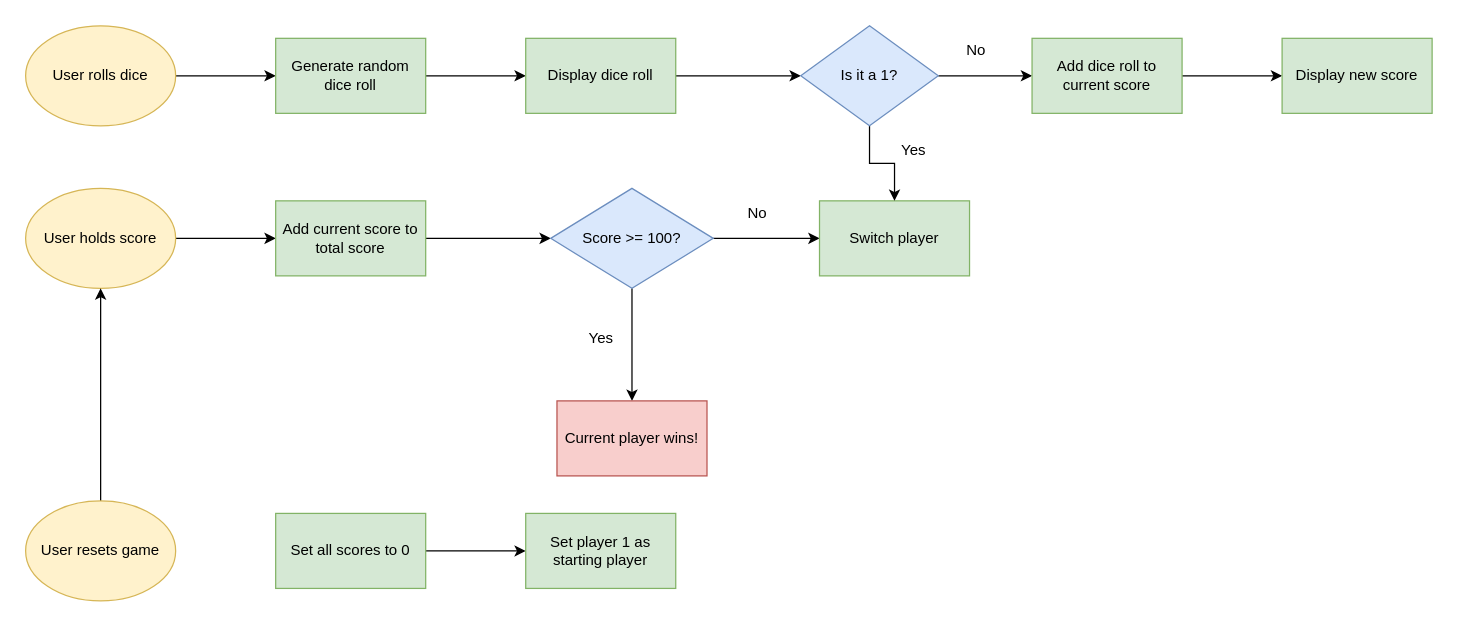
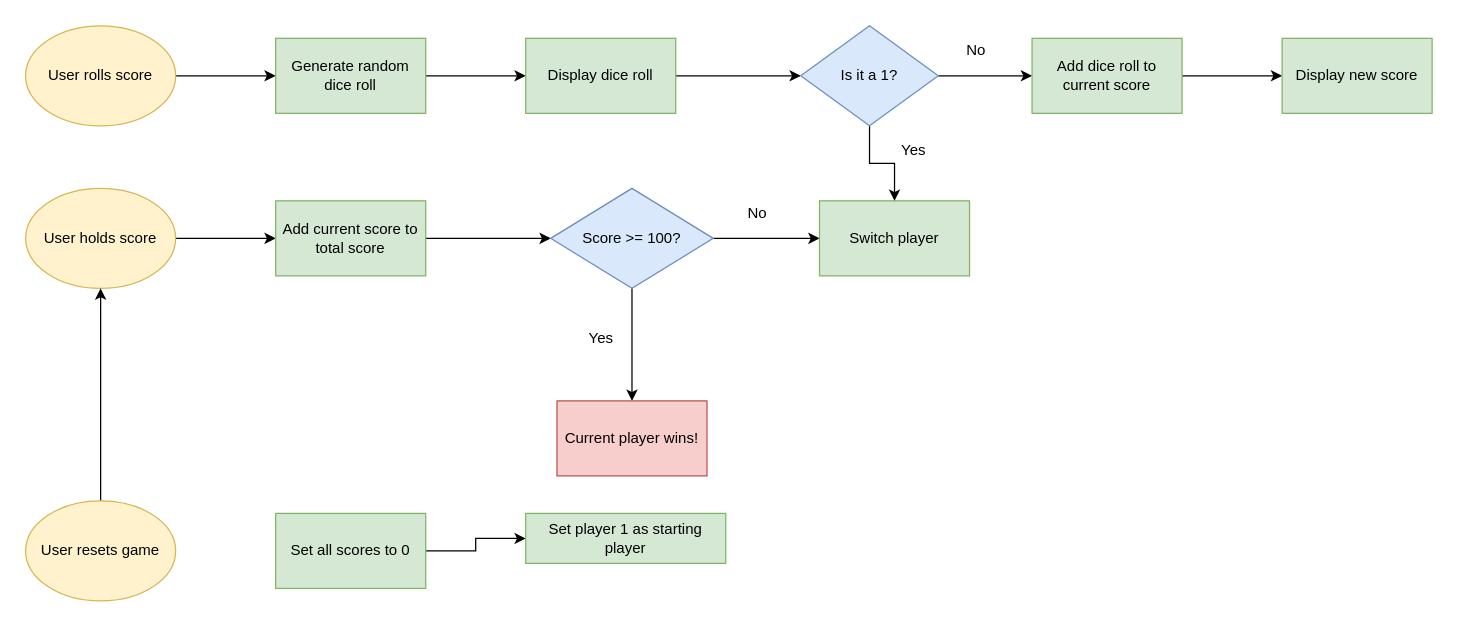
(101, 76) -> (101, 76)
(601, 551) -> (626, 538)
